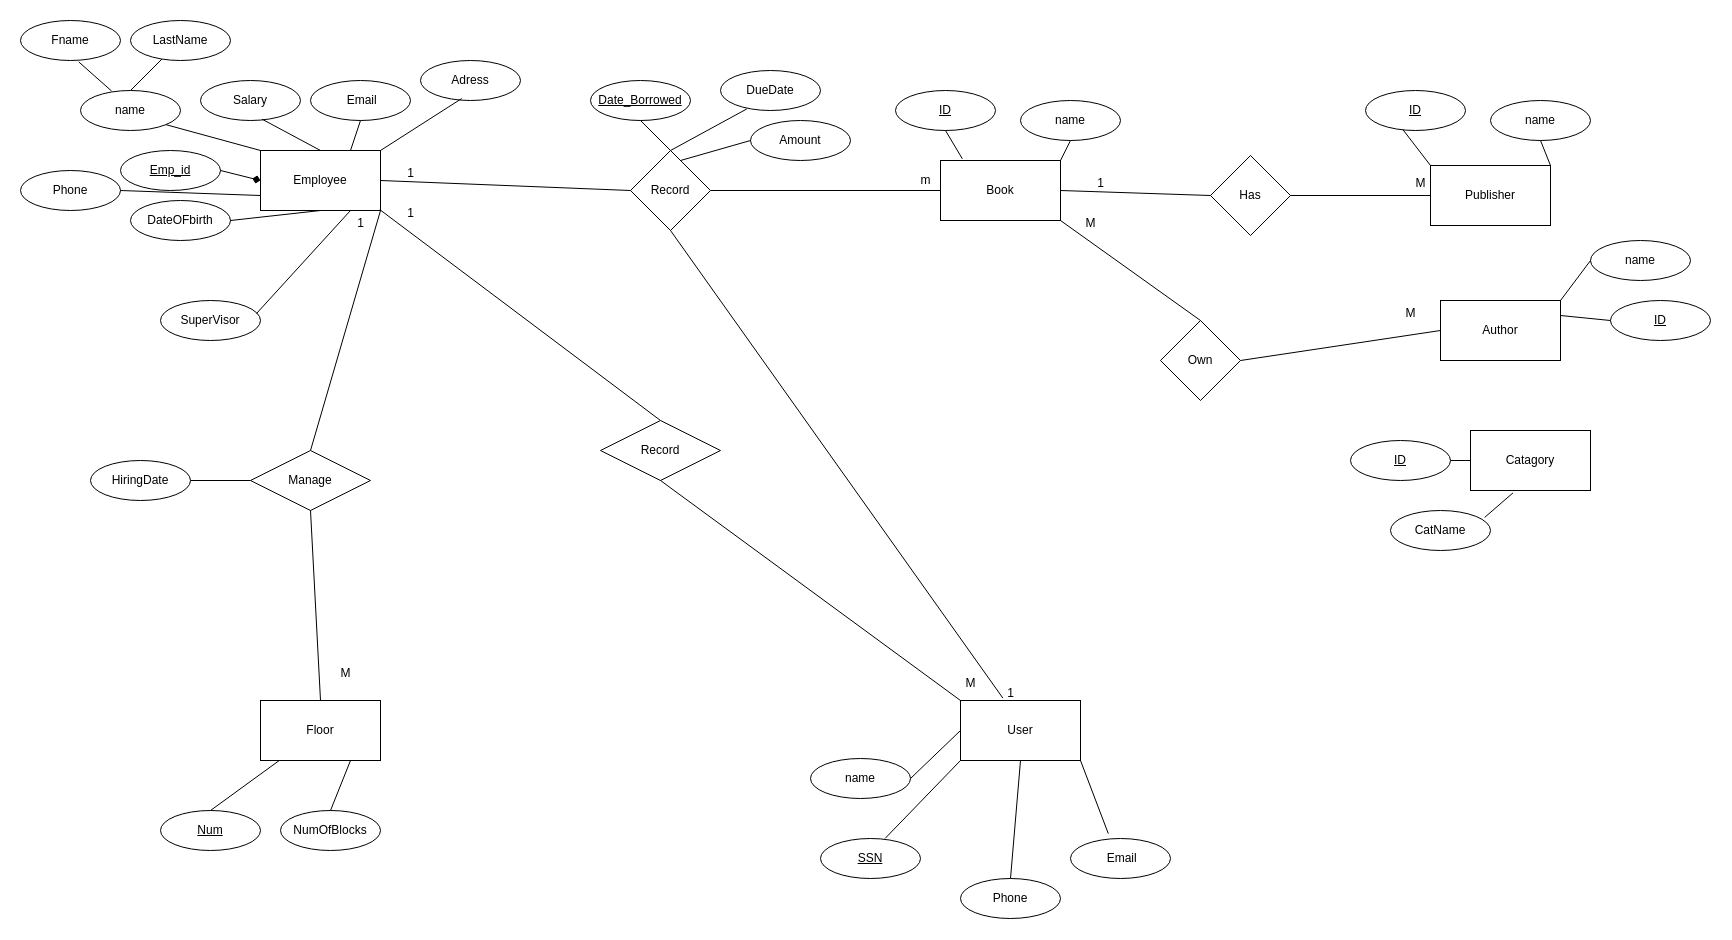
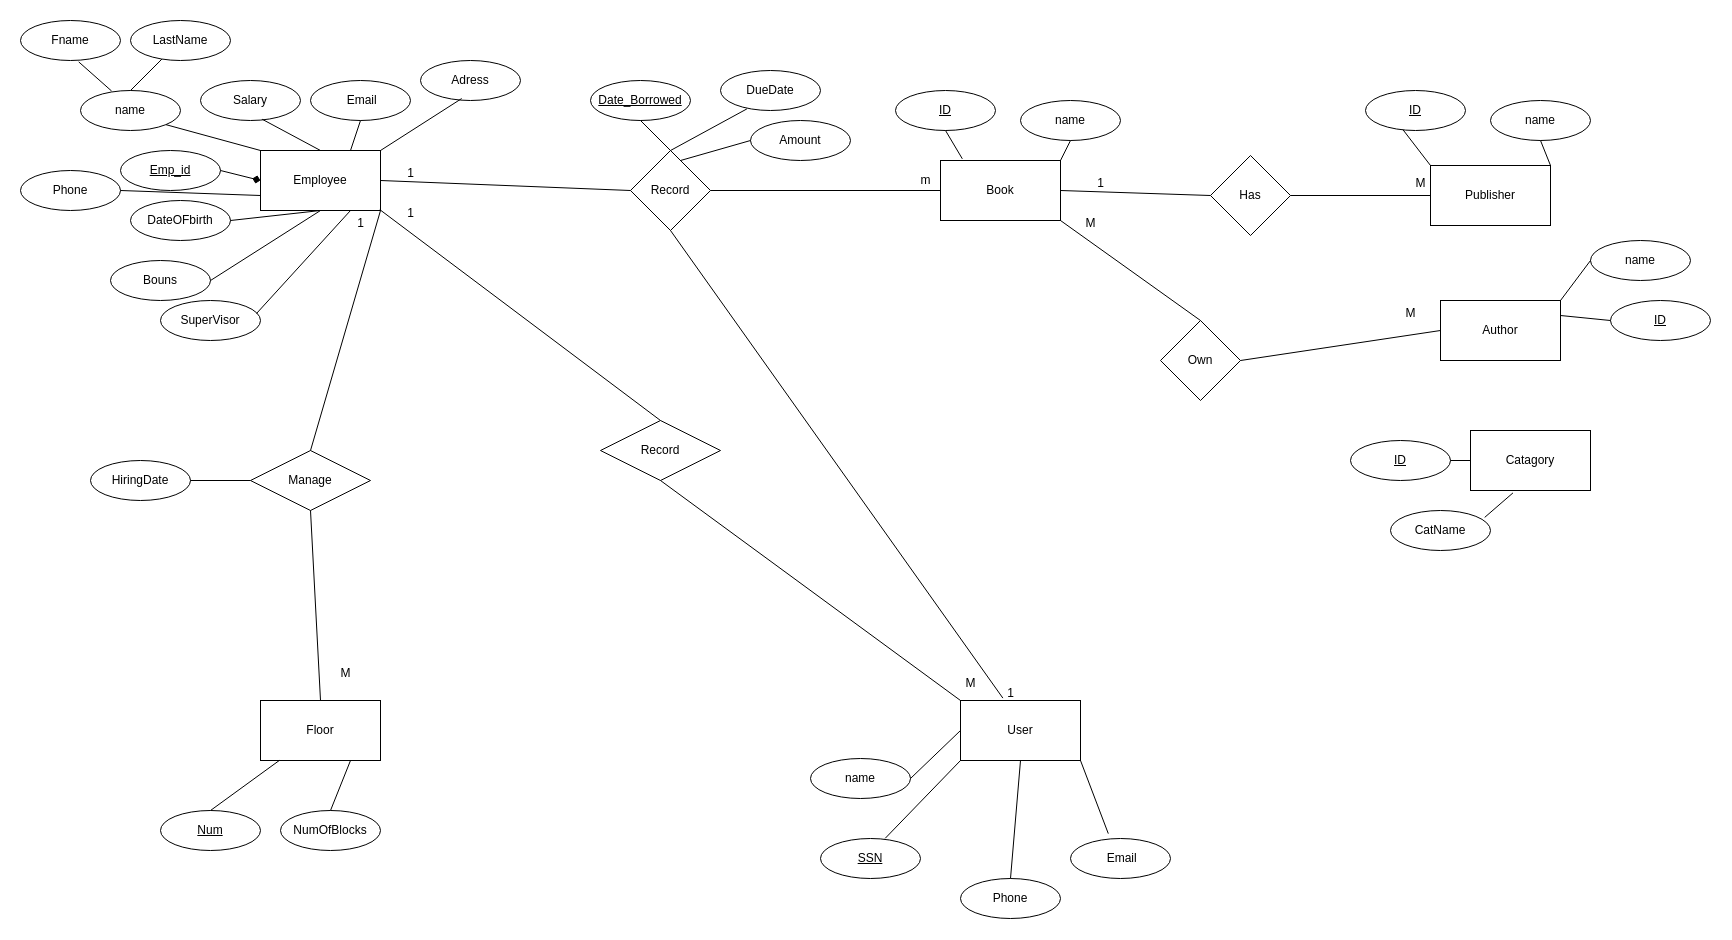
none -> (265, 246)
none -> (161, 281)
